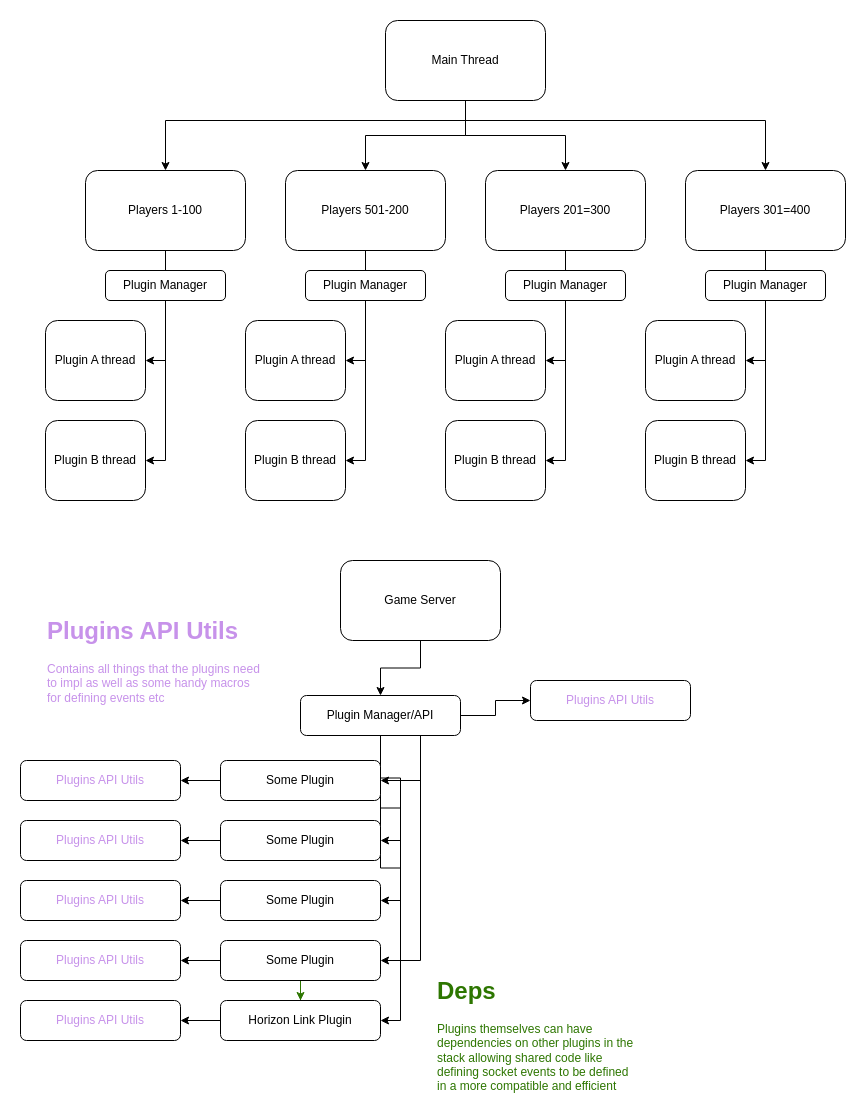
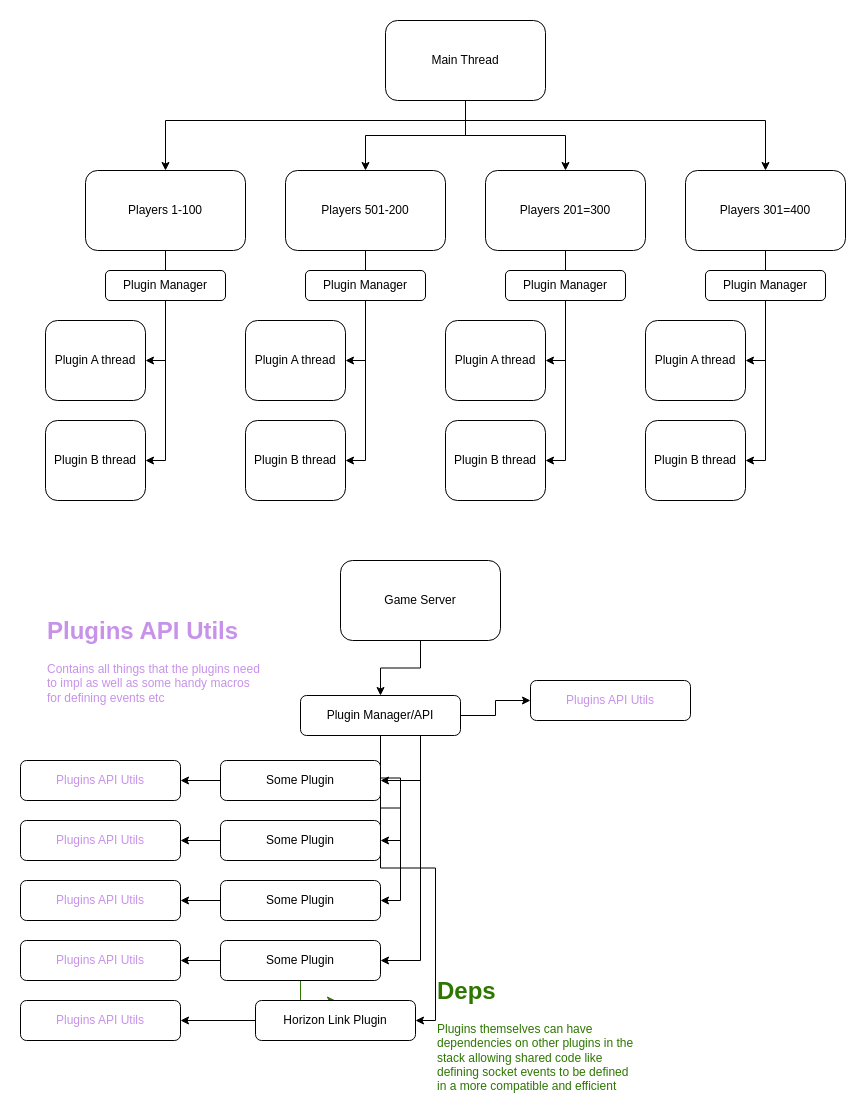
(301, 1021) -> (336, 1021)
